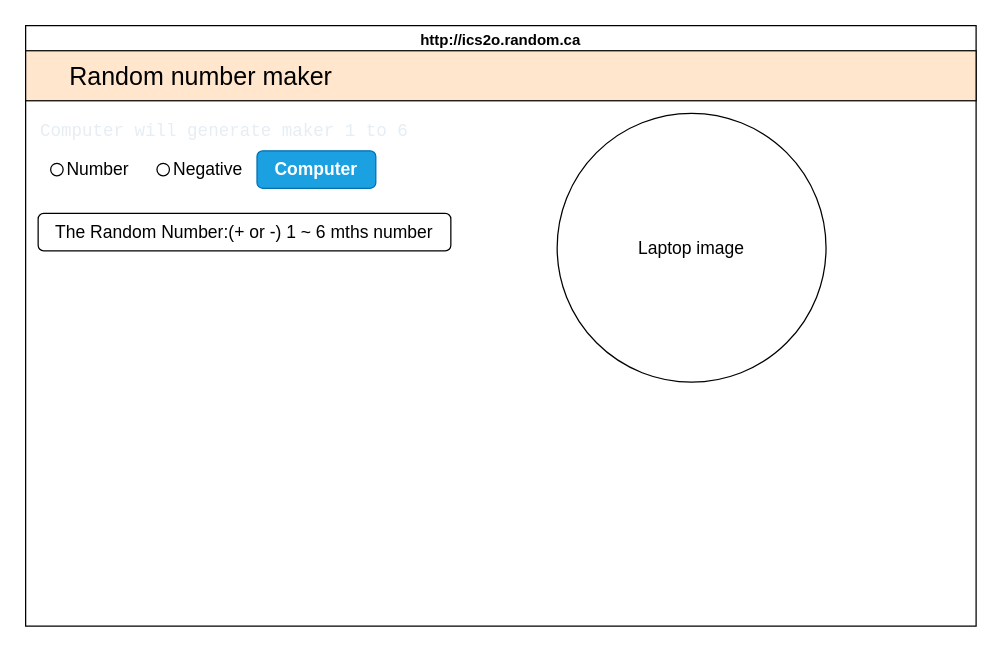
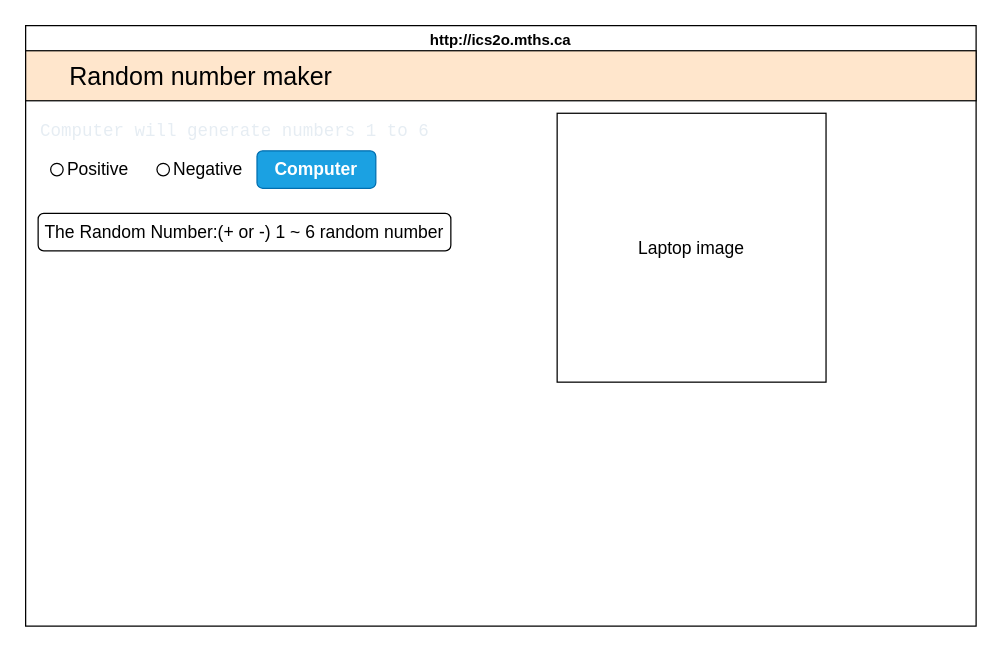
(501, 41) -> (501, 41)
(246, 132) -> (246, 132)
(98, 166) -> (98, 166)
(244, 232) -> (244, 232)
(691, 248) -> (691, 248)
